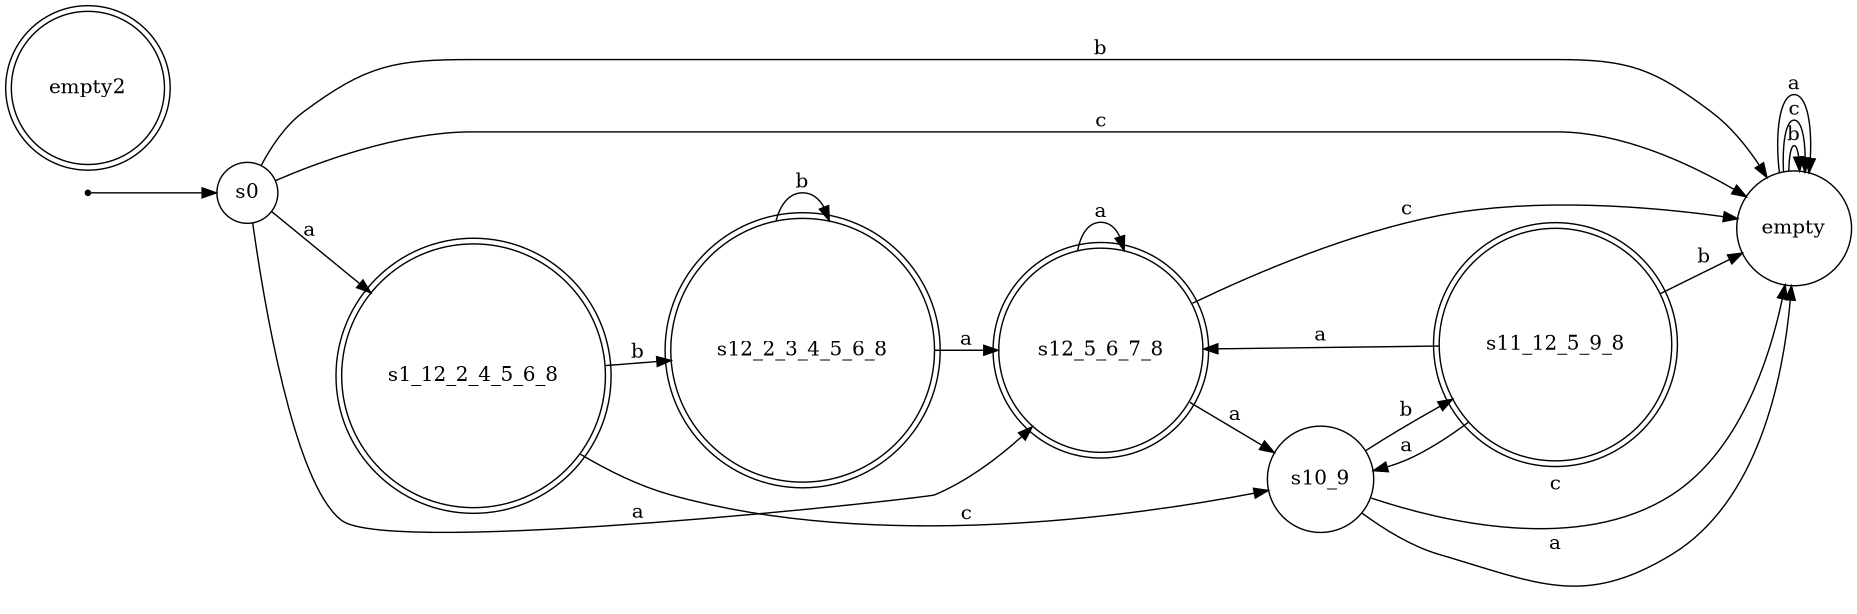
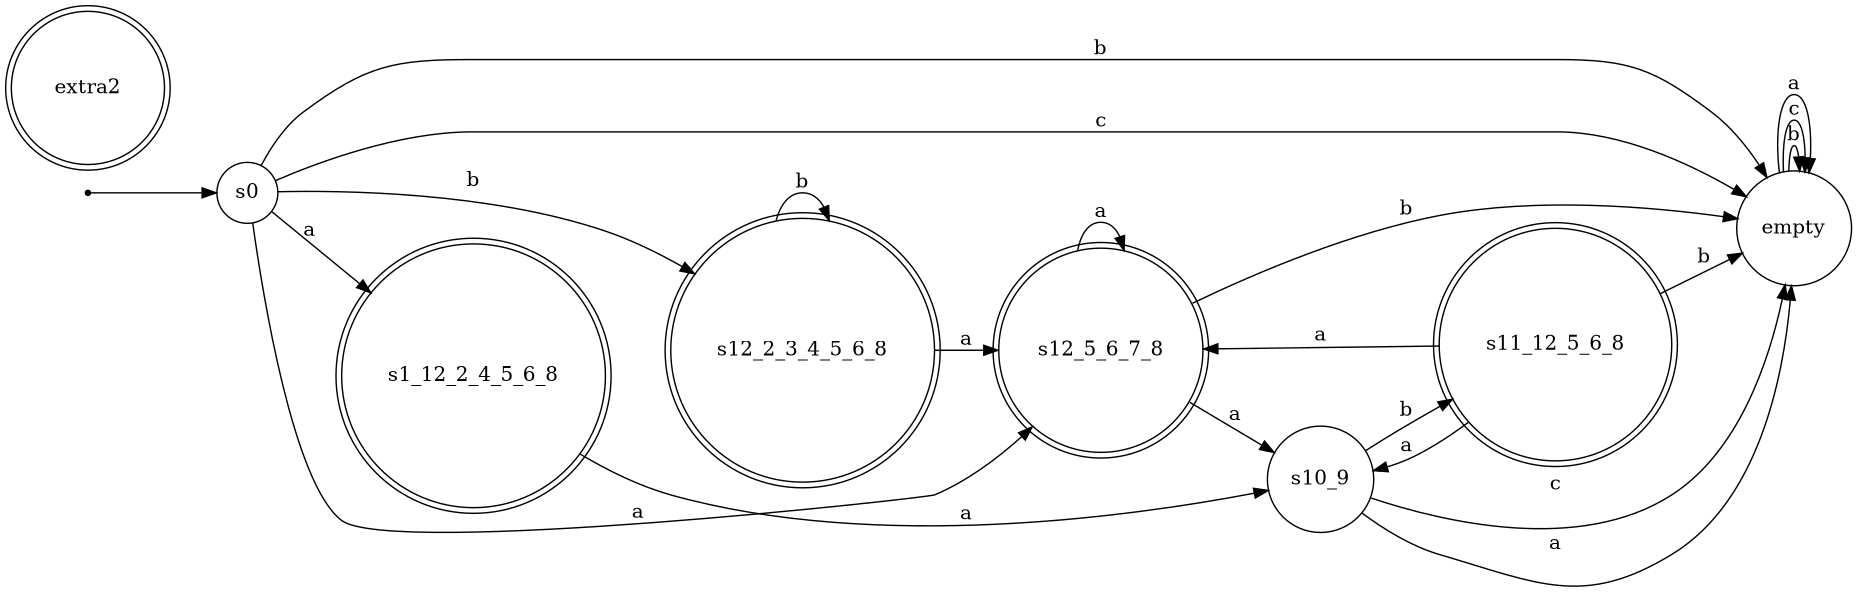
(88, 88) -> (88, 88)
(1407, 209) -> (1407, 209)
(1555, 345) -> (1555, 345)
(631, 364) -> (485, 204)
(966, 514) -> (966, 514)
